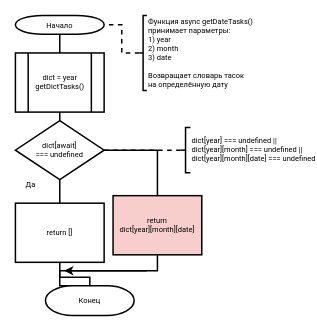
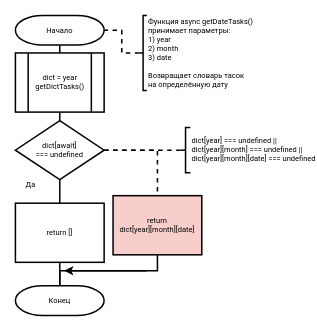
(60, 25) -> (60, 30)
(157, 173) -> (157, 173)
(90, 300) -> (60, 300)
